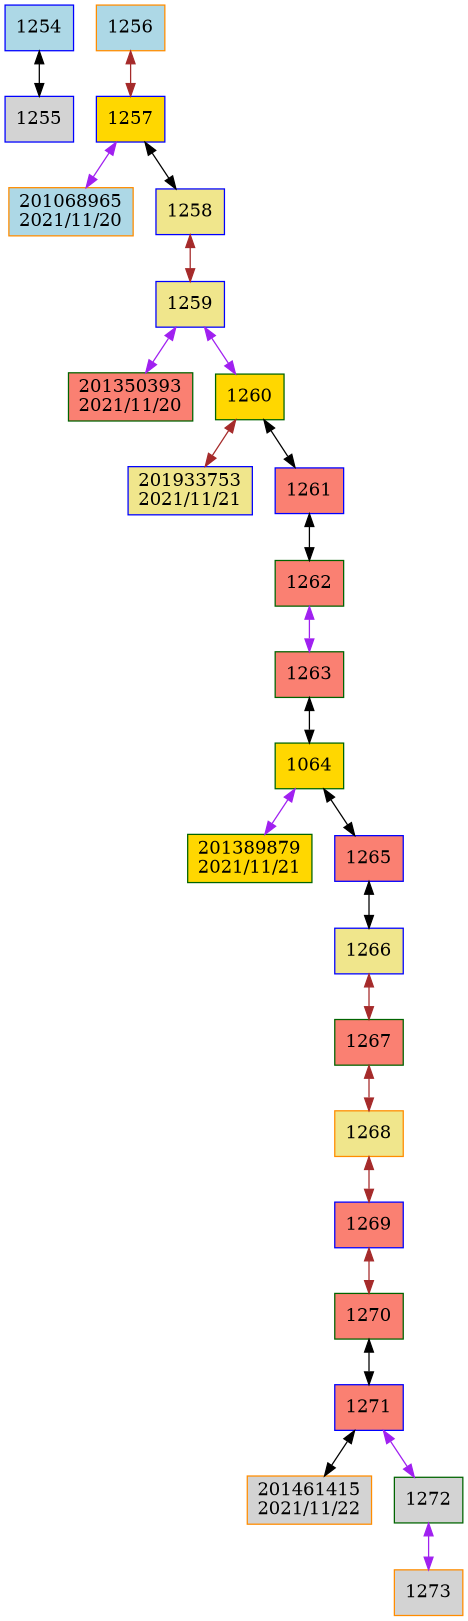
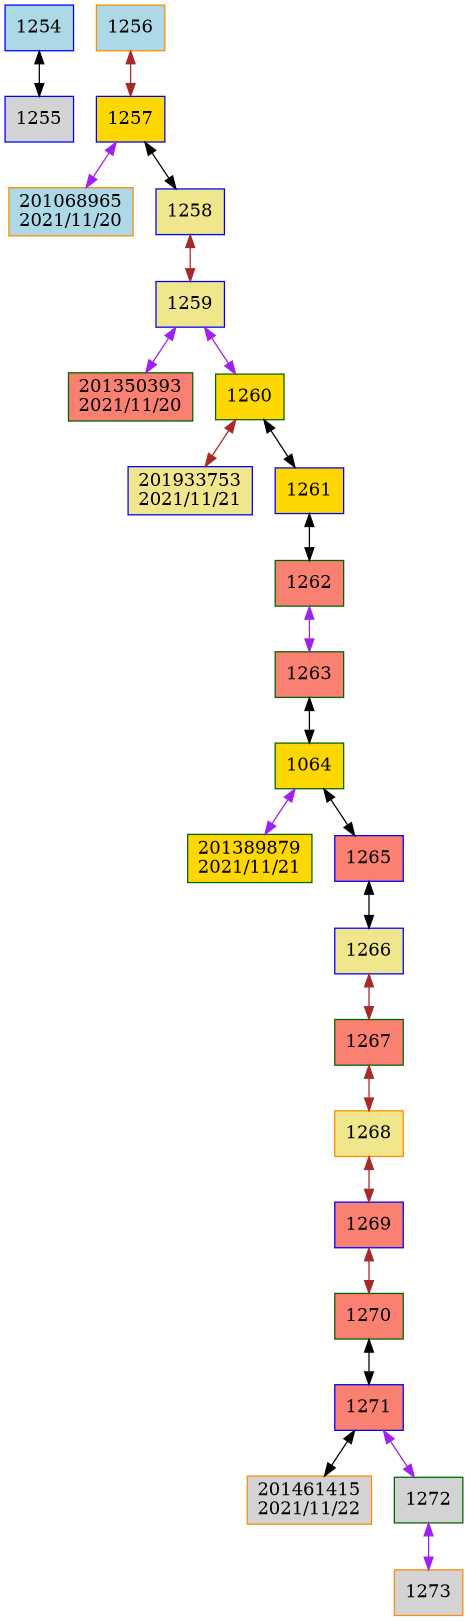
(309, 491) -> (309, 491)
